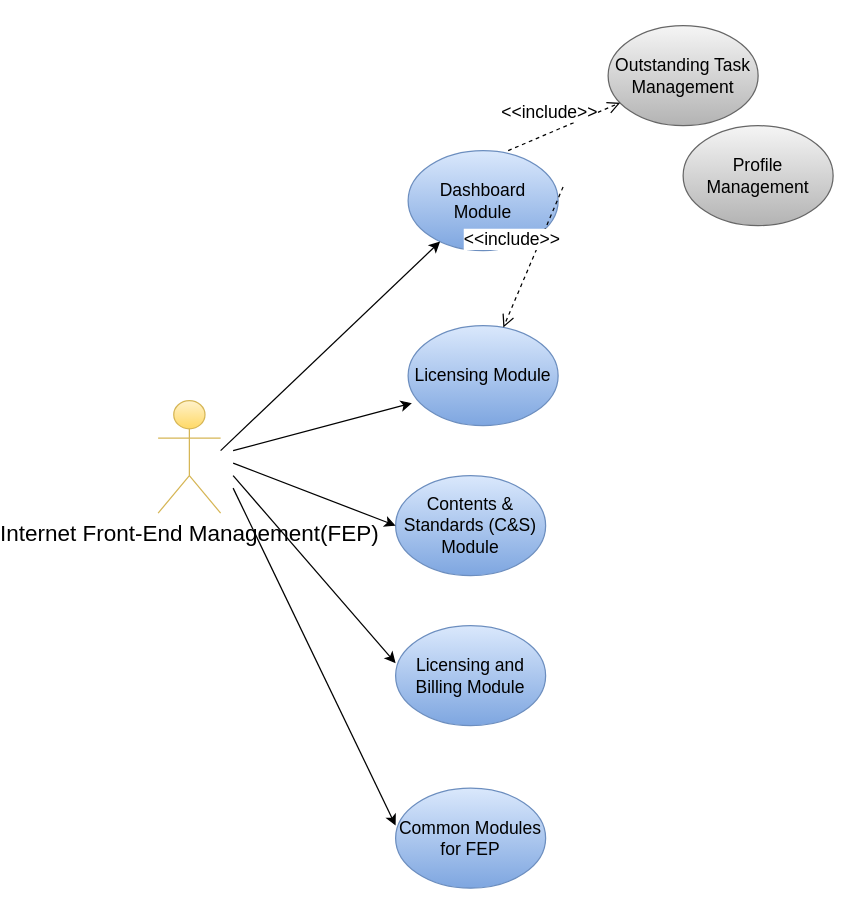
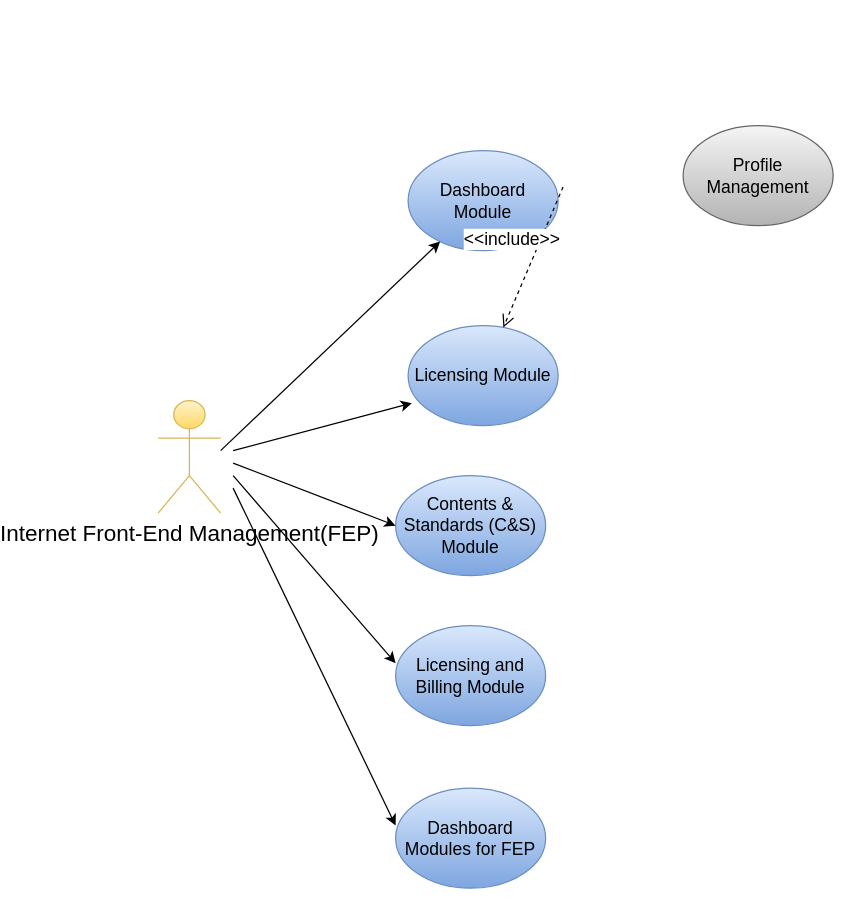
(683, 76) -> none
(541, 137) -> none
(471, 838) -> (471, 838)
